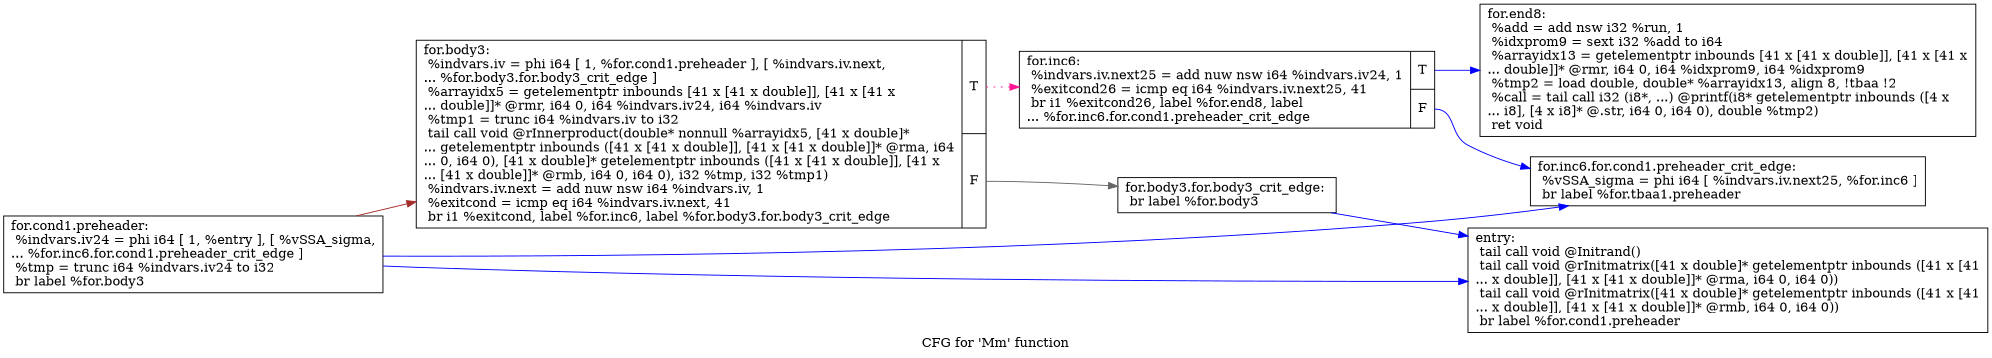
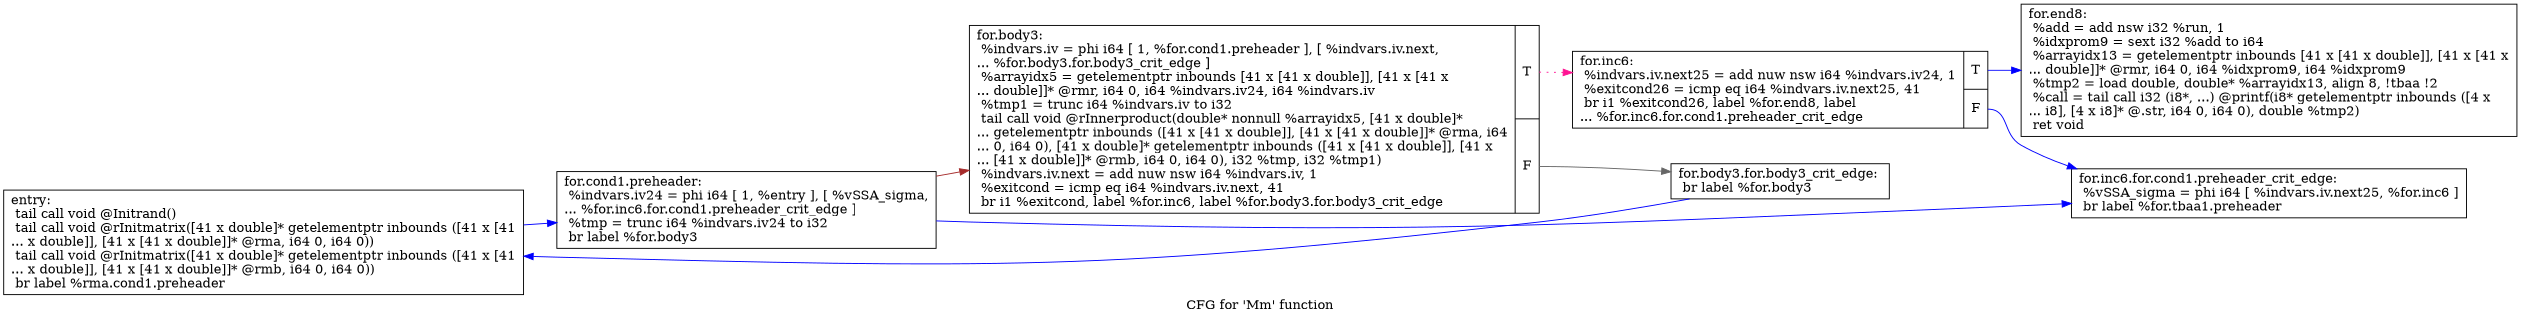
(921, 278) -> (536, 224)
(1578, 321) -> (118, 284)
